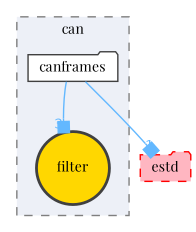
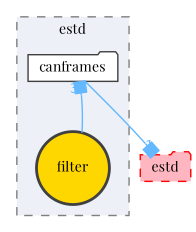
(73, 30) -> (73, 30)
(64, 100) -> (82, 114)
